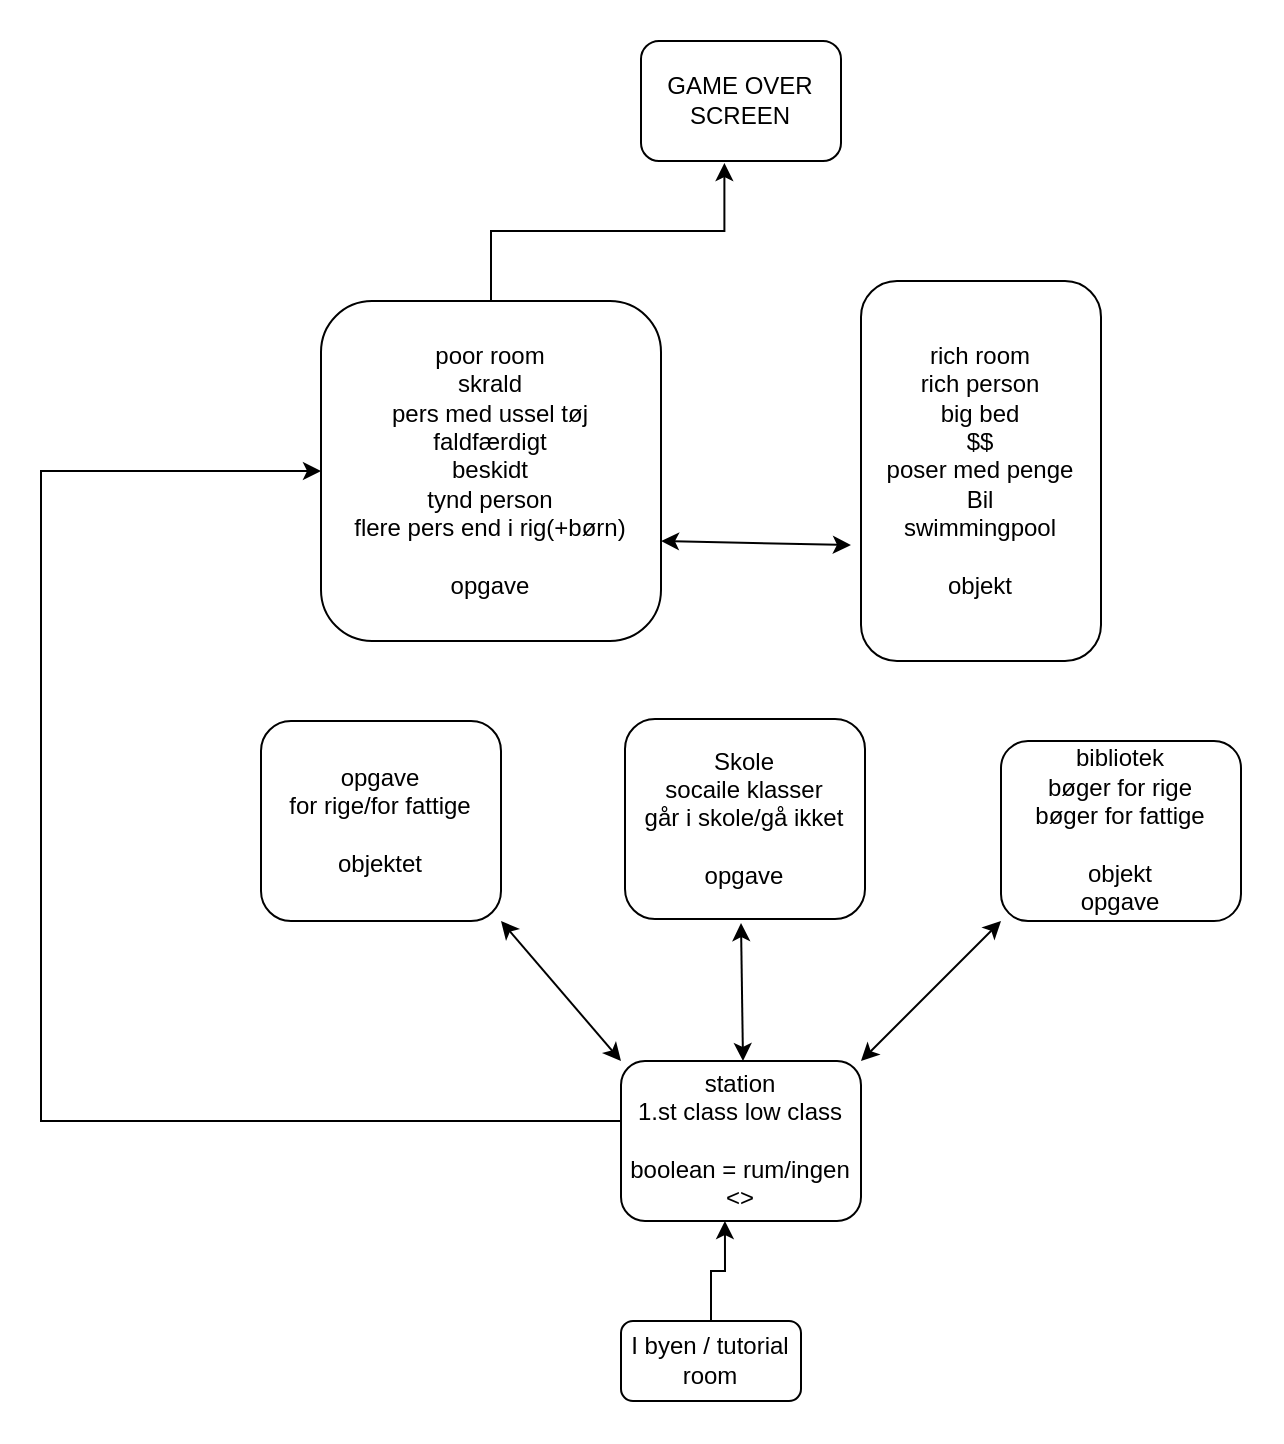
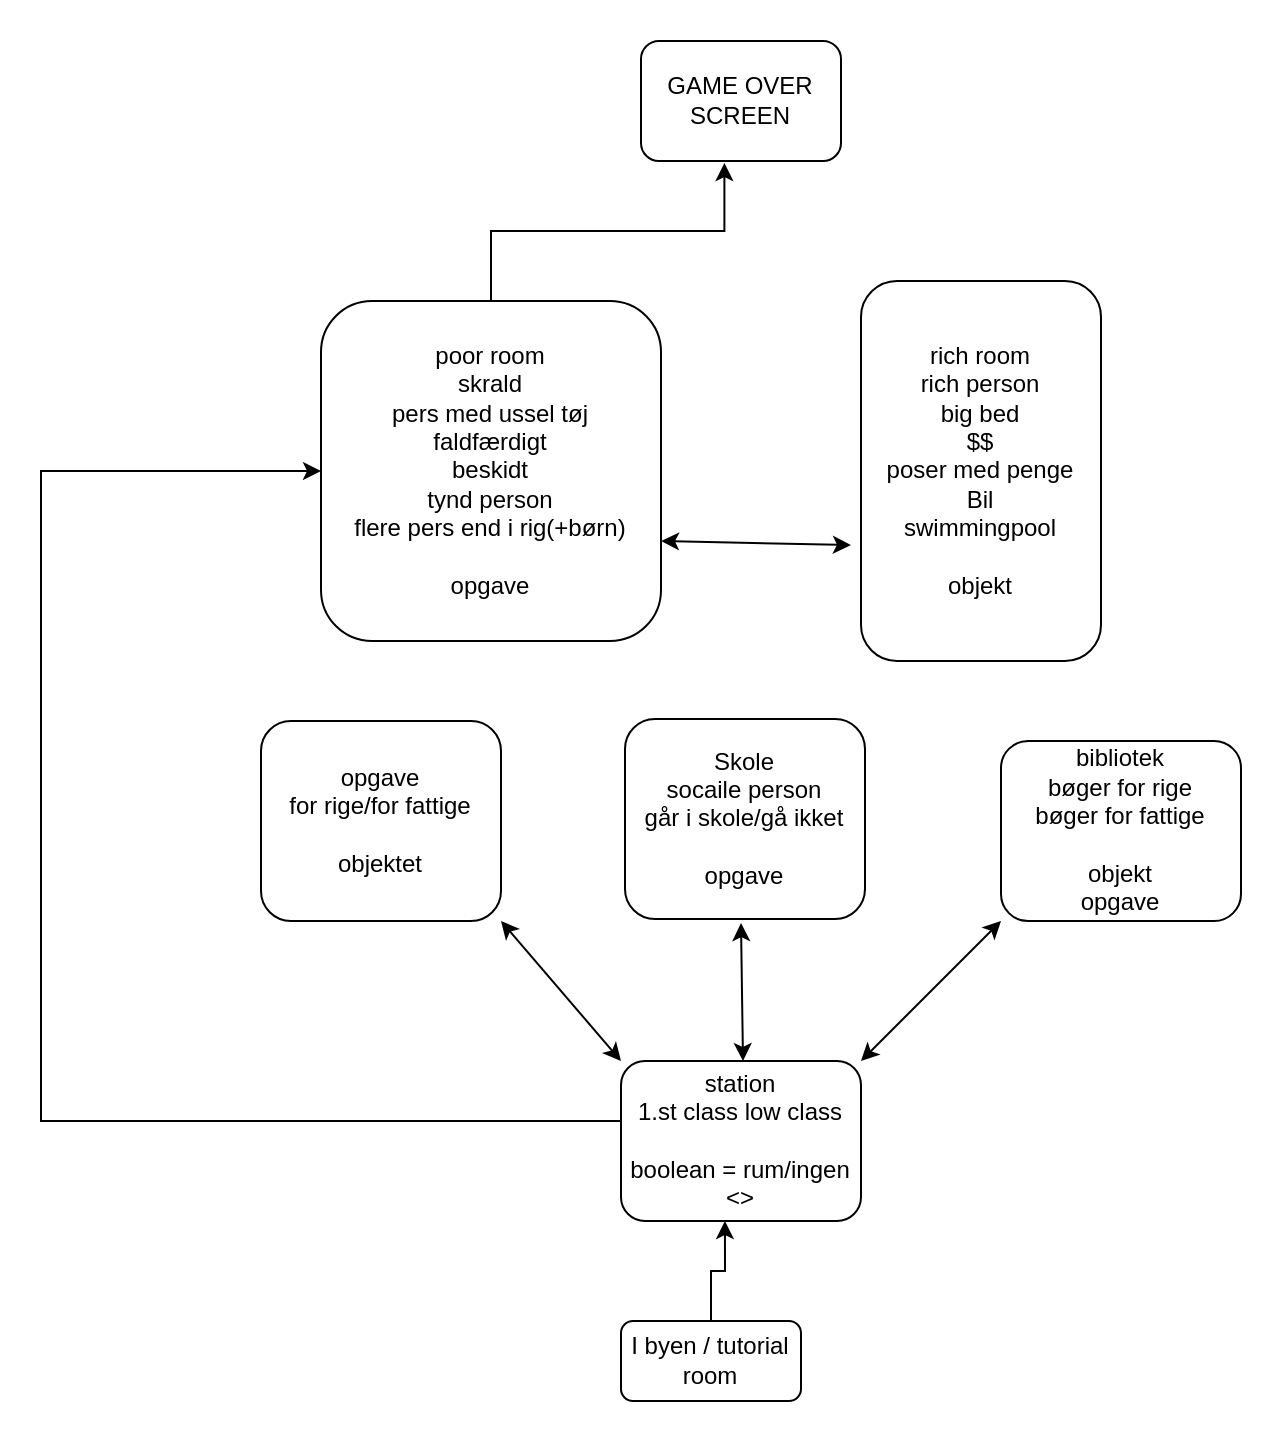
(745, 819) -> (745, 819)
